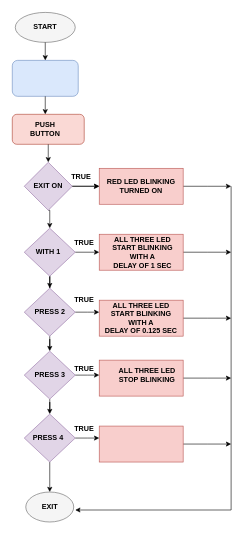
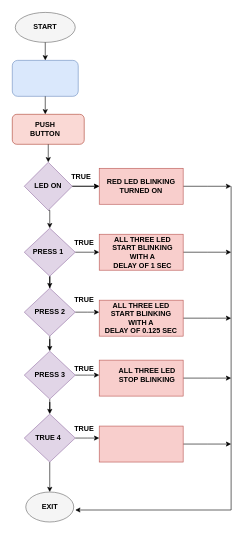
(48, 186) -> (48, 186)
(48, 252) -> (48, 252)
(48, 438) -> (48, 438)
